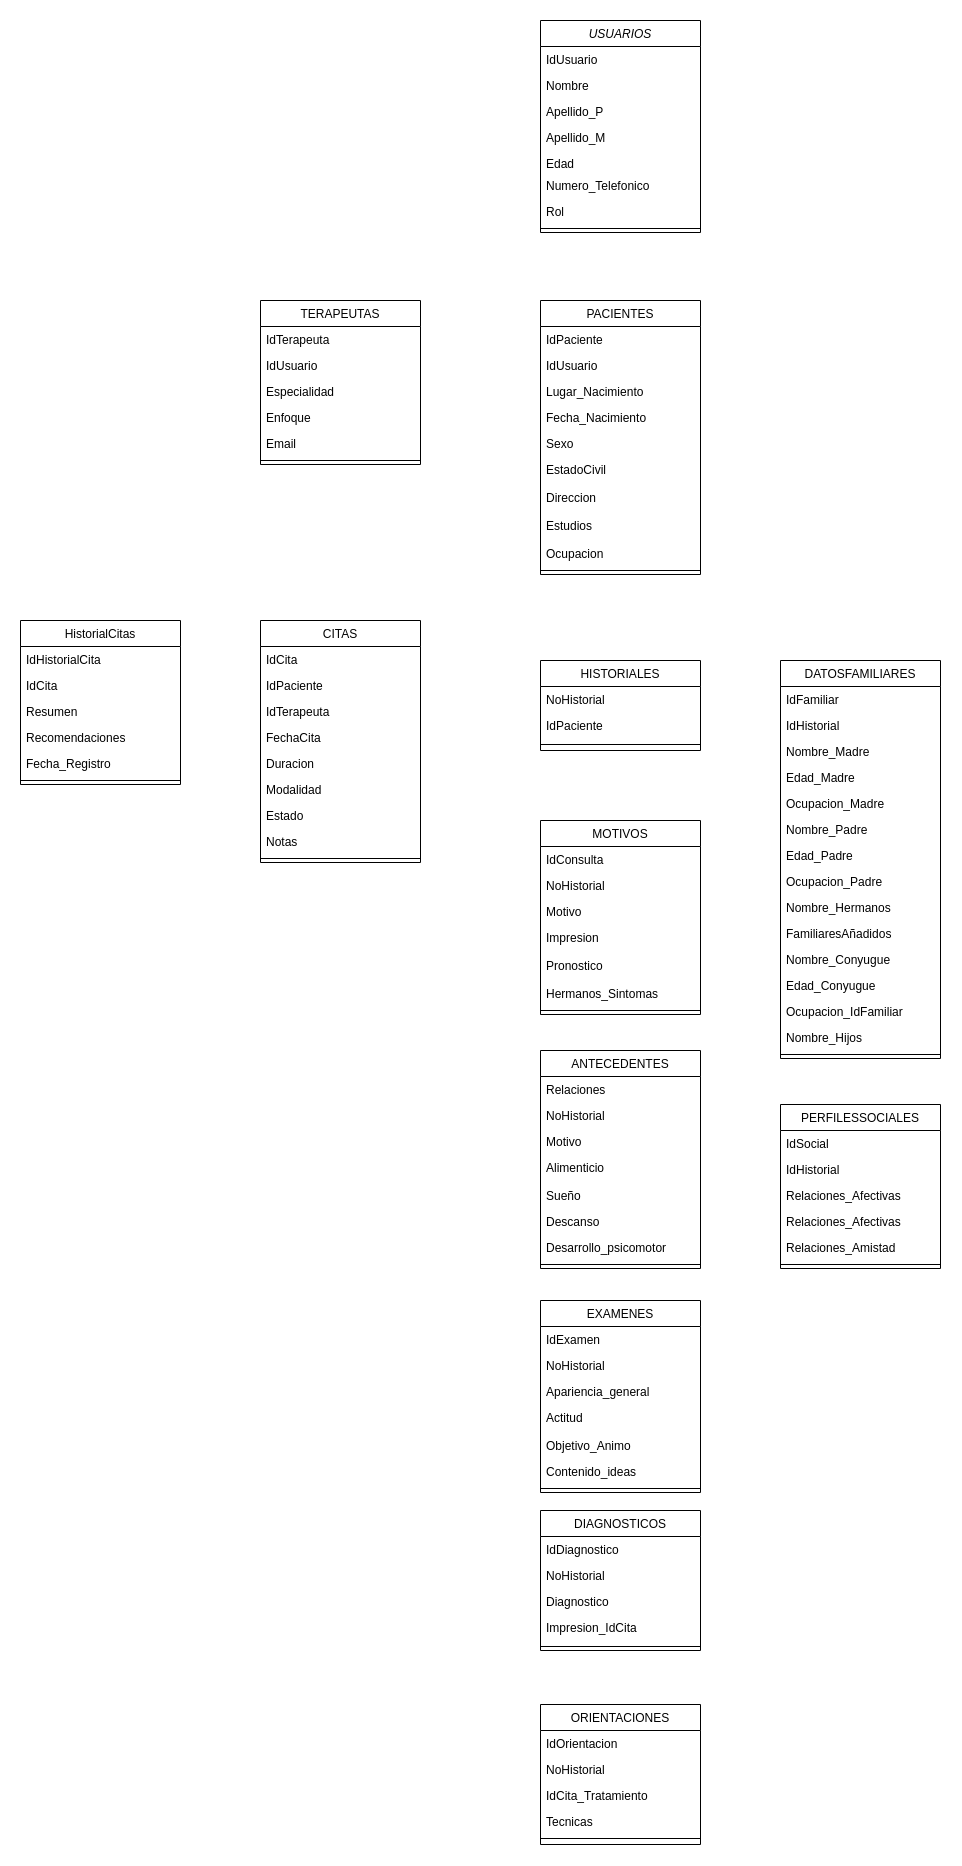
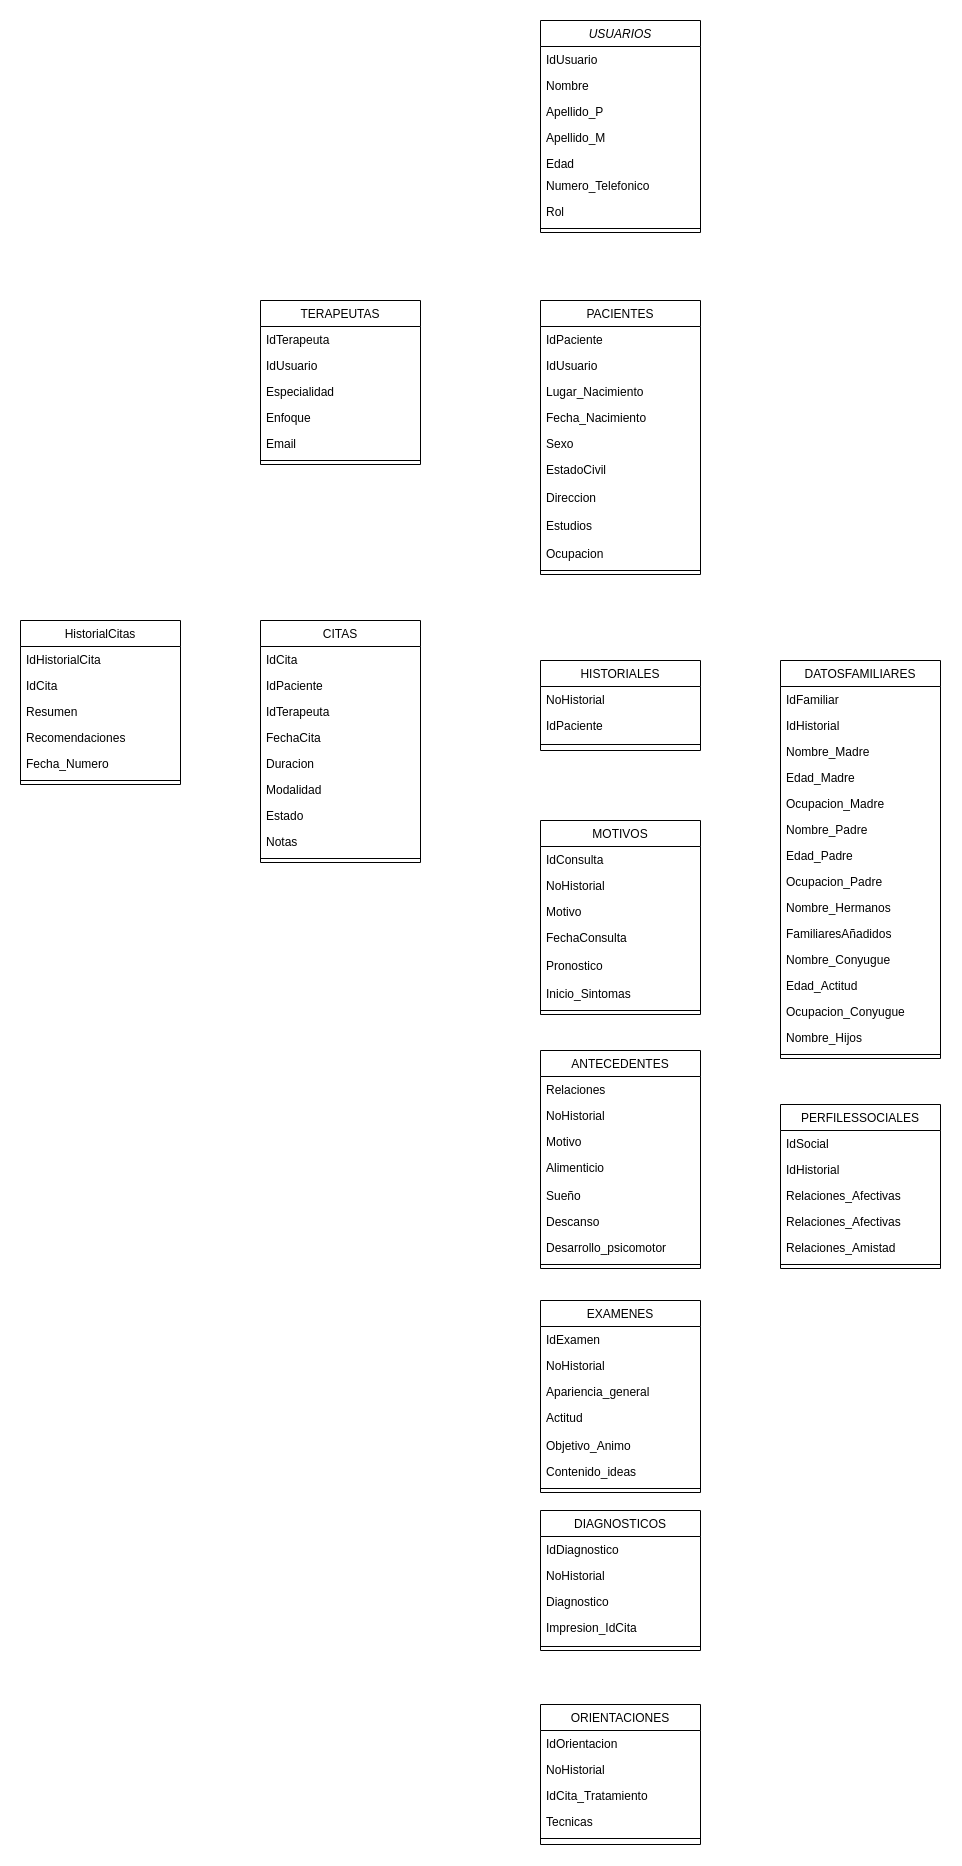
(71, 764) -> (66, 764)
(575, 938) -> (588, 938)
(830, 986) -> (825, 986)
(602, 994) -> (592, 994)
(847, 1012) -> (845, 1012)
